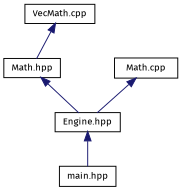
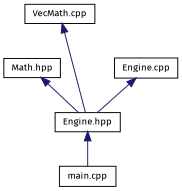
(44, 45) -> (75, 73)
(146, 68) -> (146, 68)
(88, 176) -> (88, 176)
